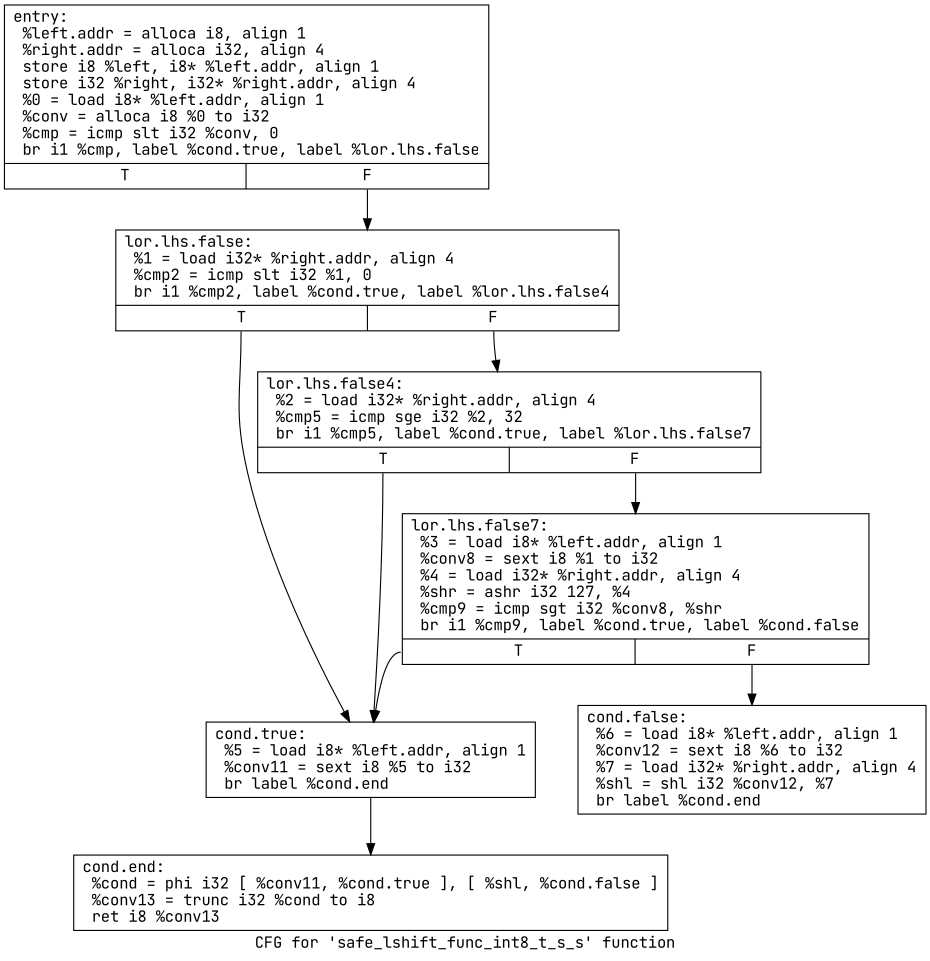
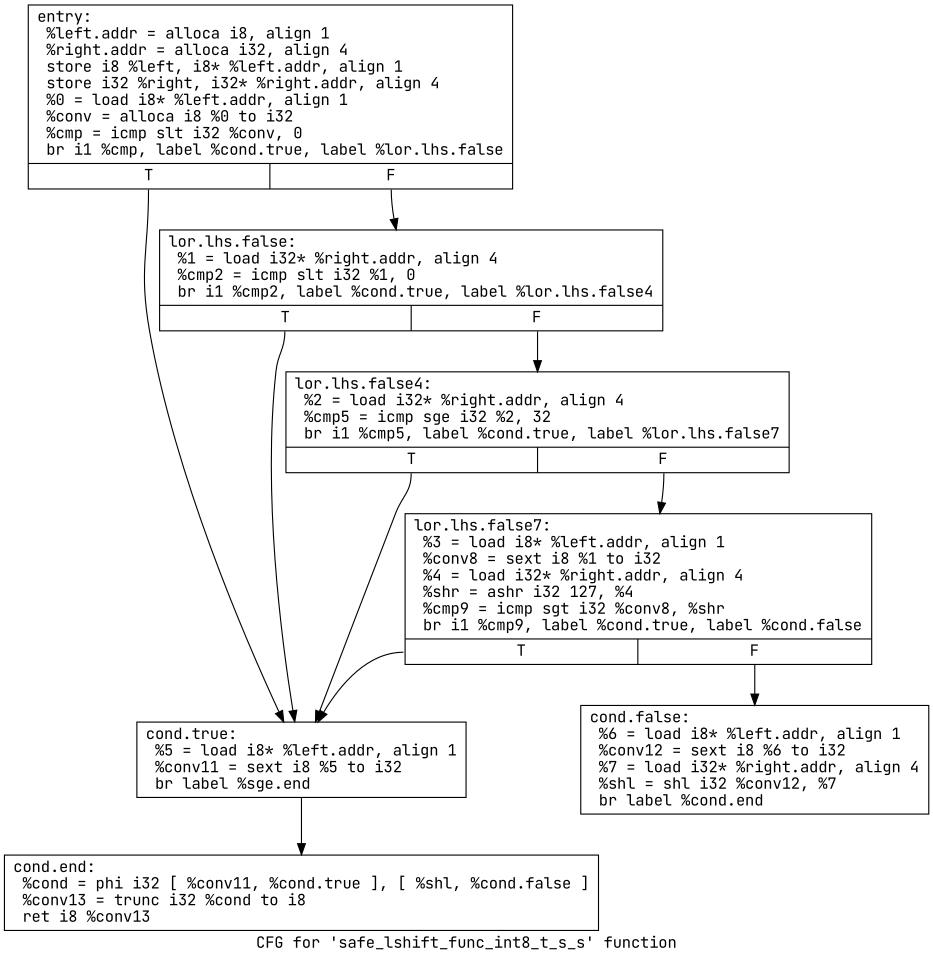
none -> (181, 458)
(302, 784) -> (228, 784)
